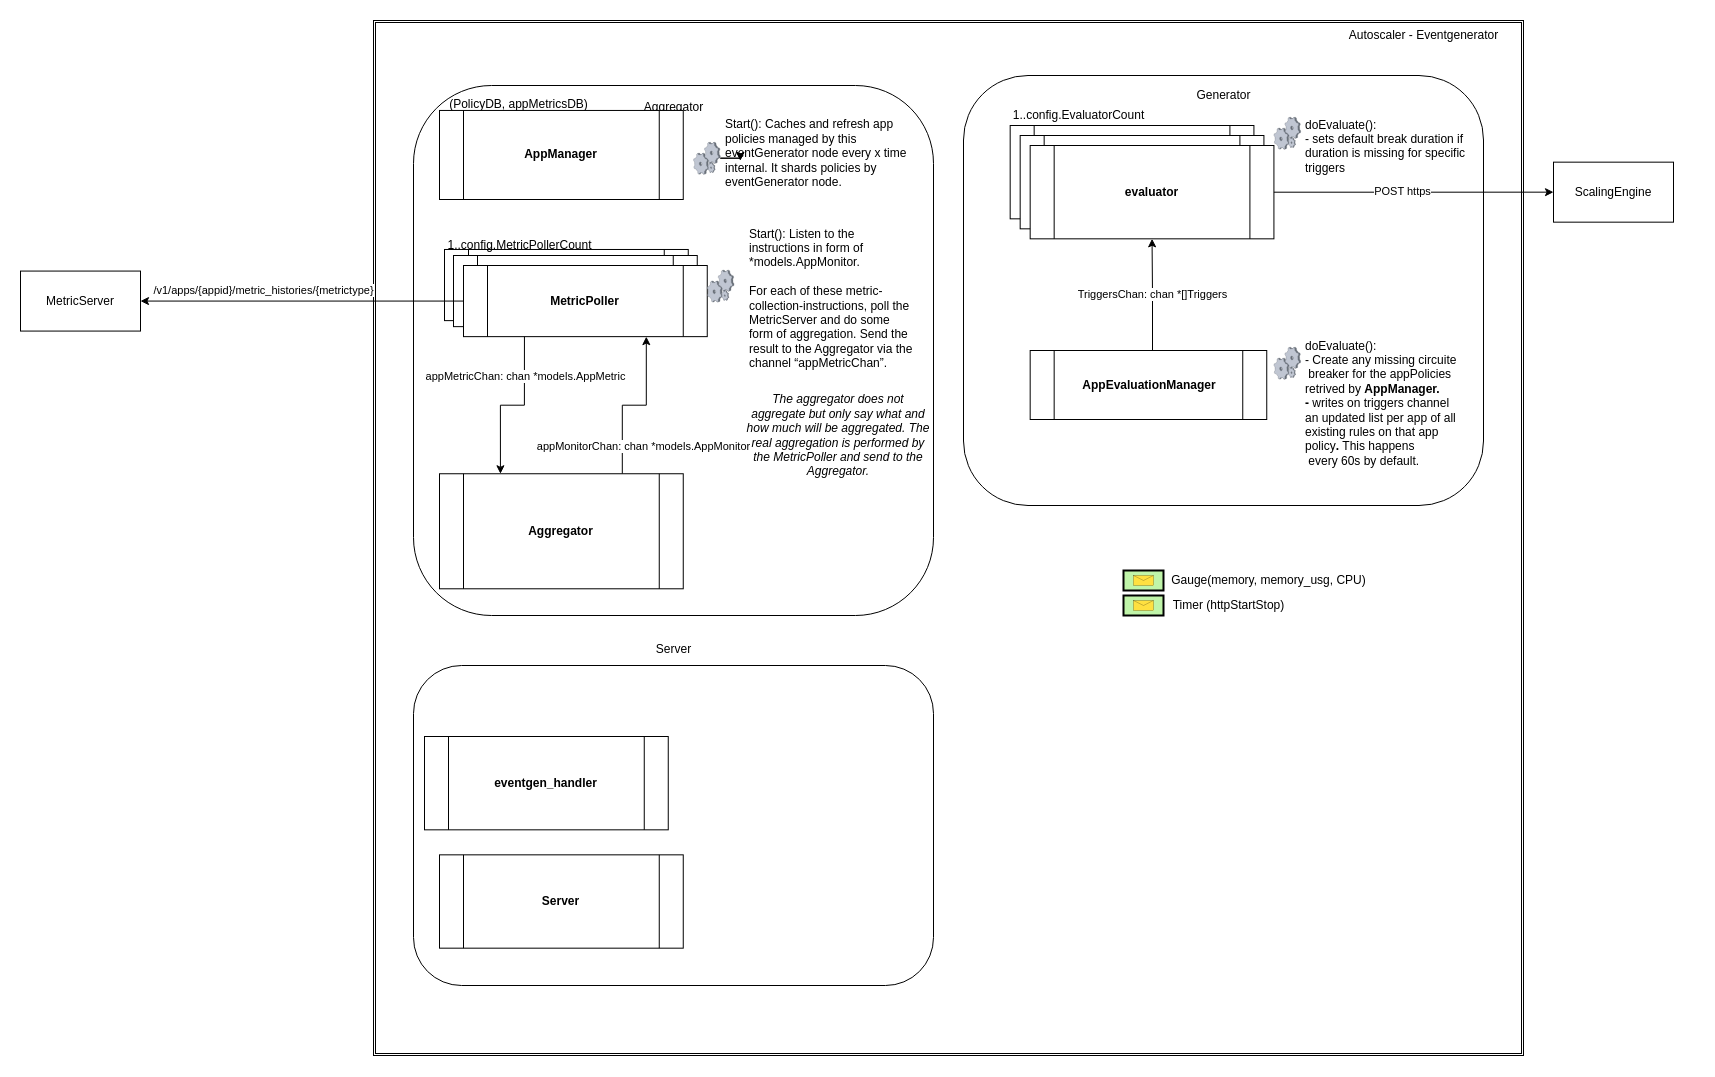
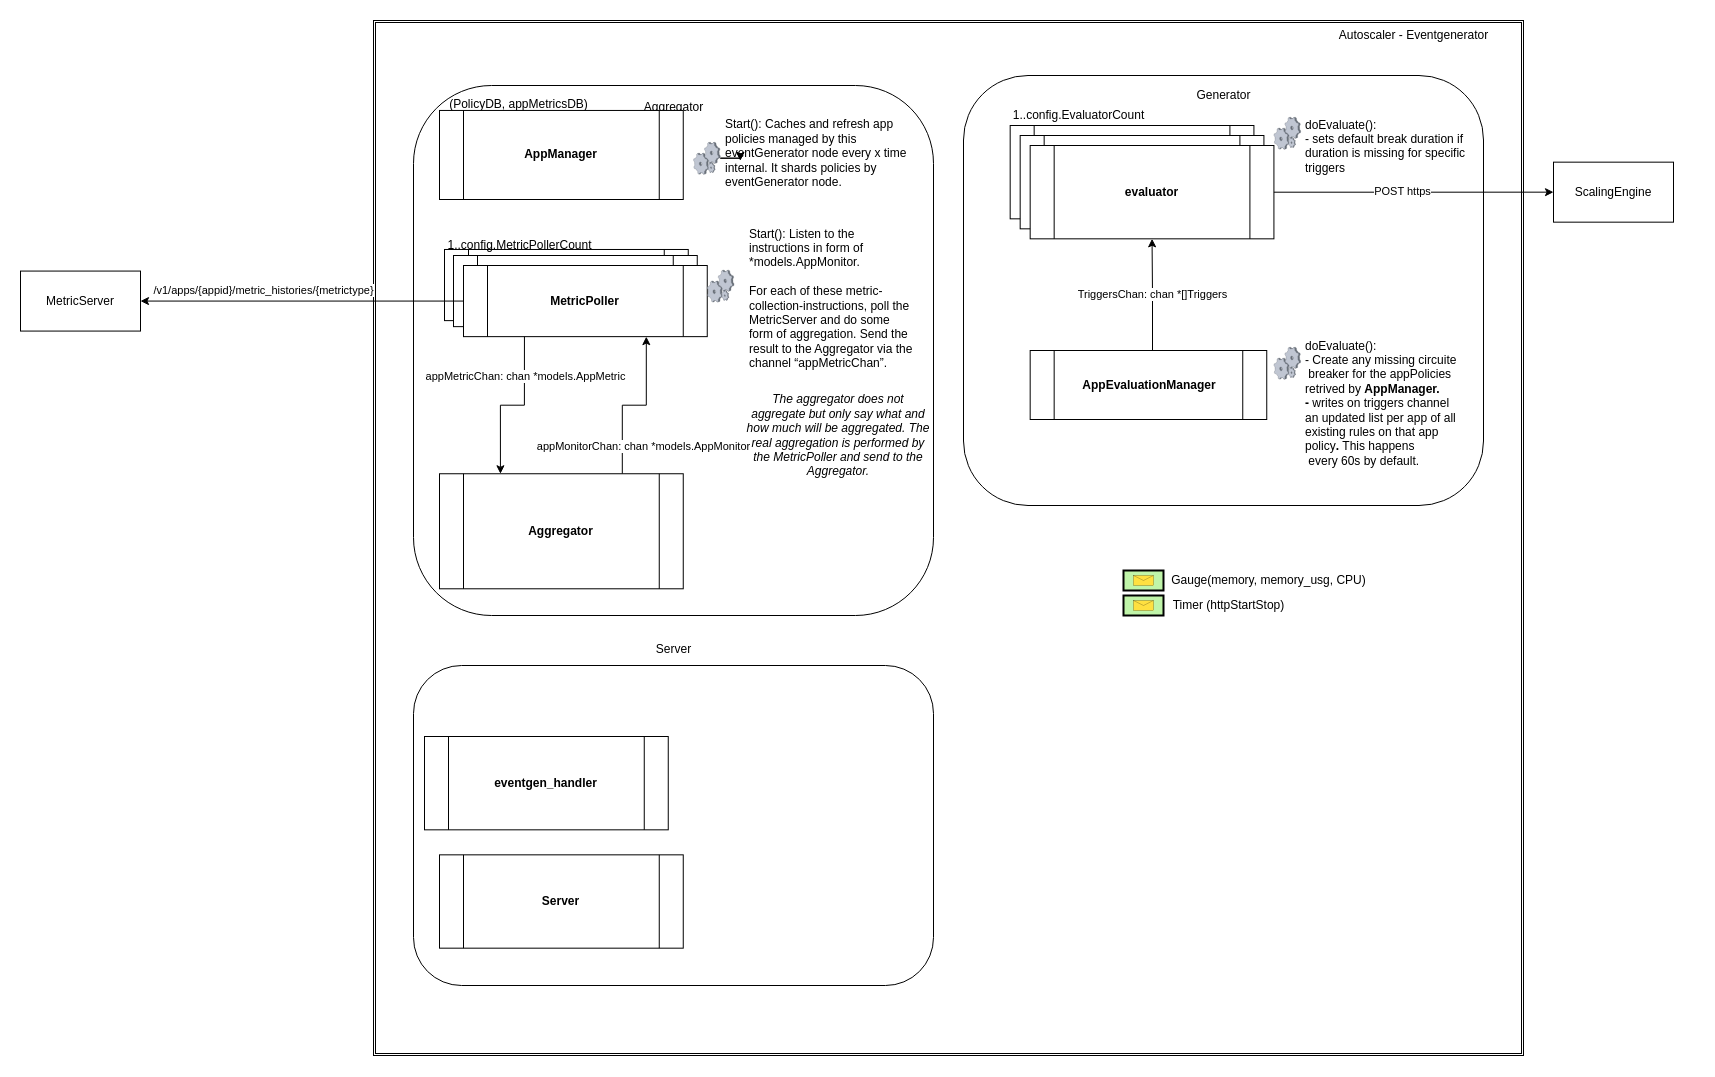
(1424, 36) -> (1414, 36)
